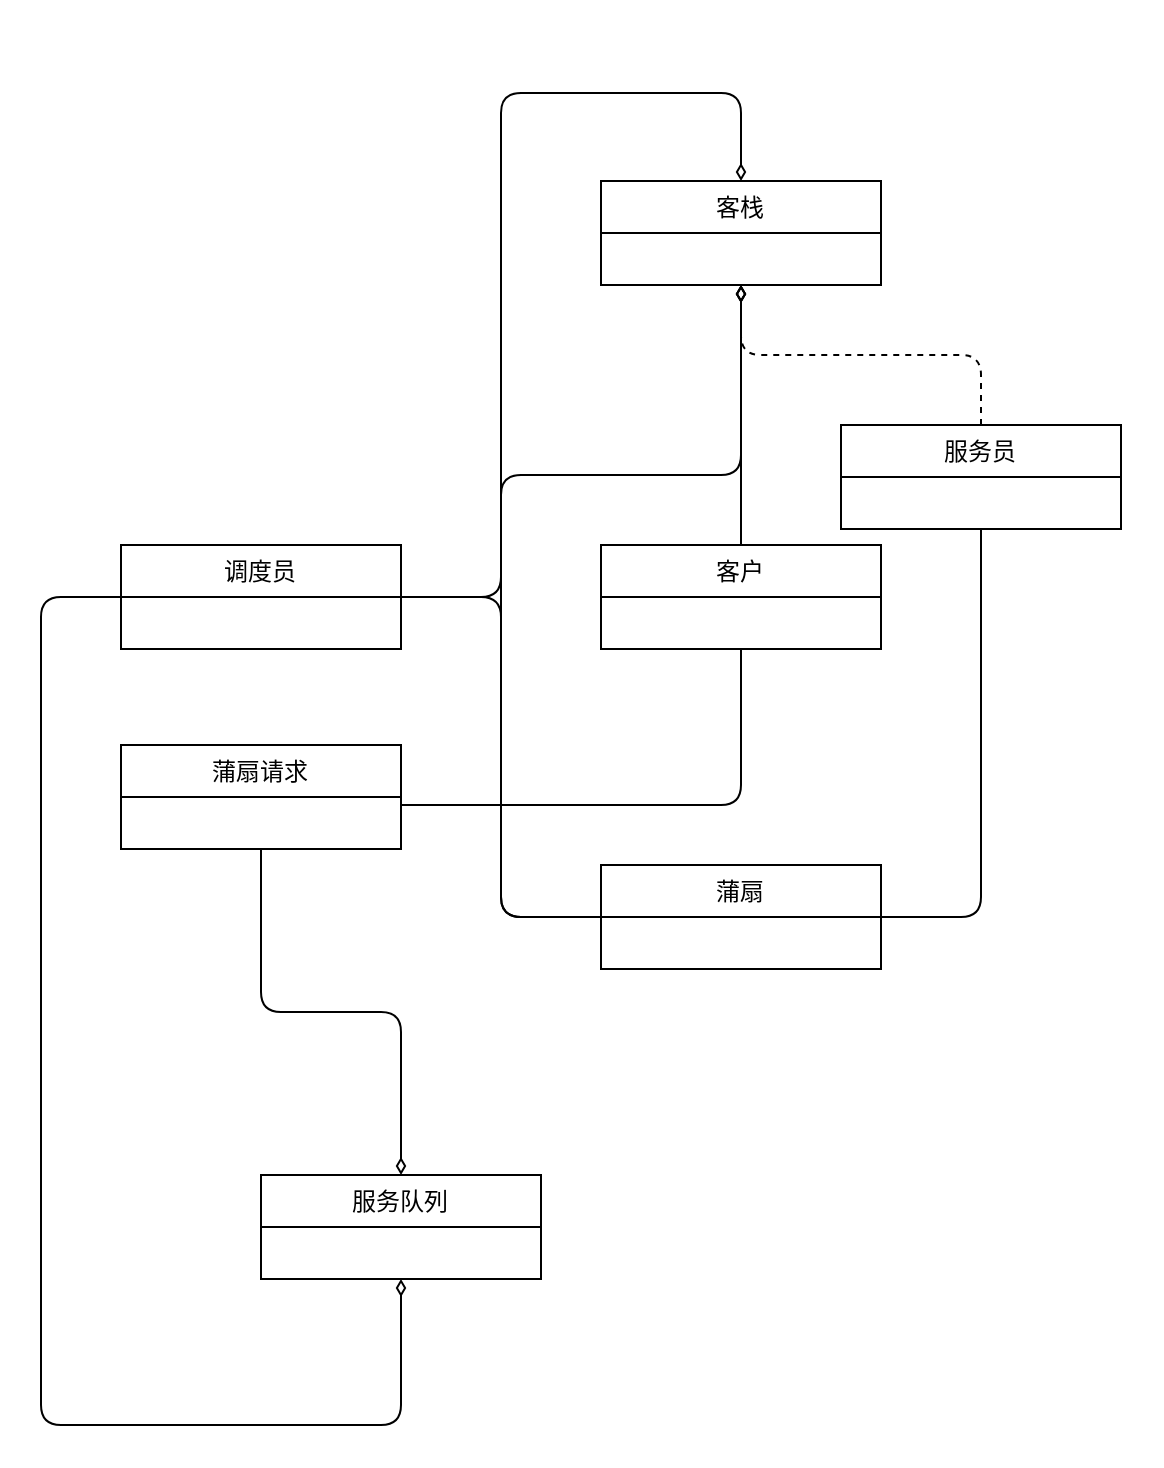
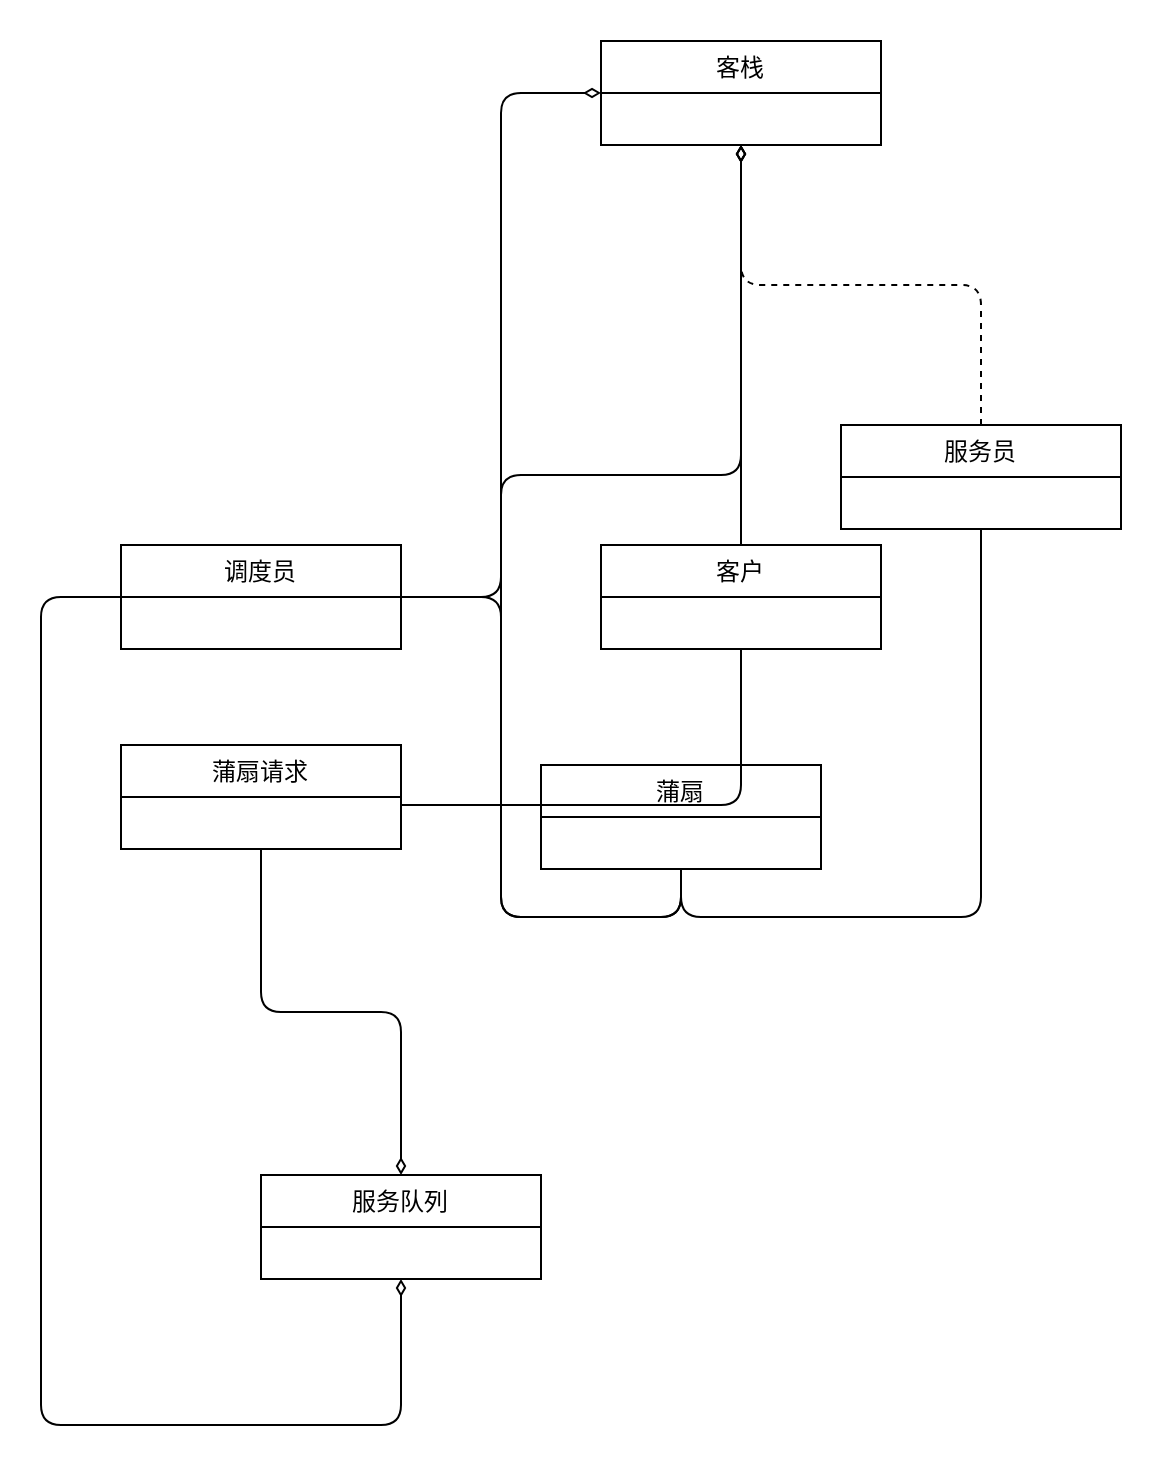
(741, 233) -> (741, 93)
(741, 917) -> (681, 817)
